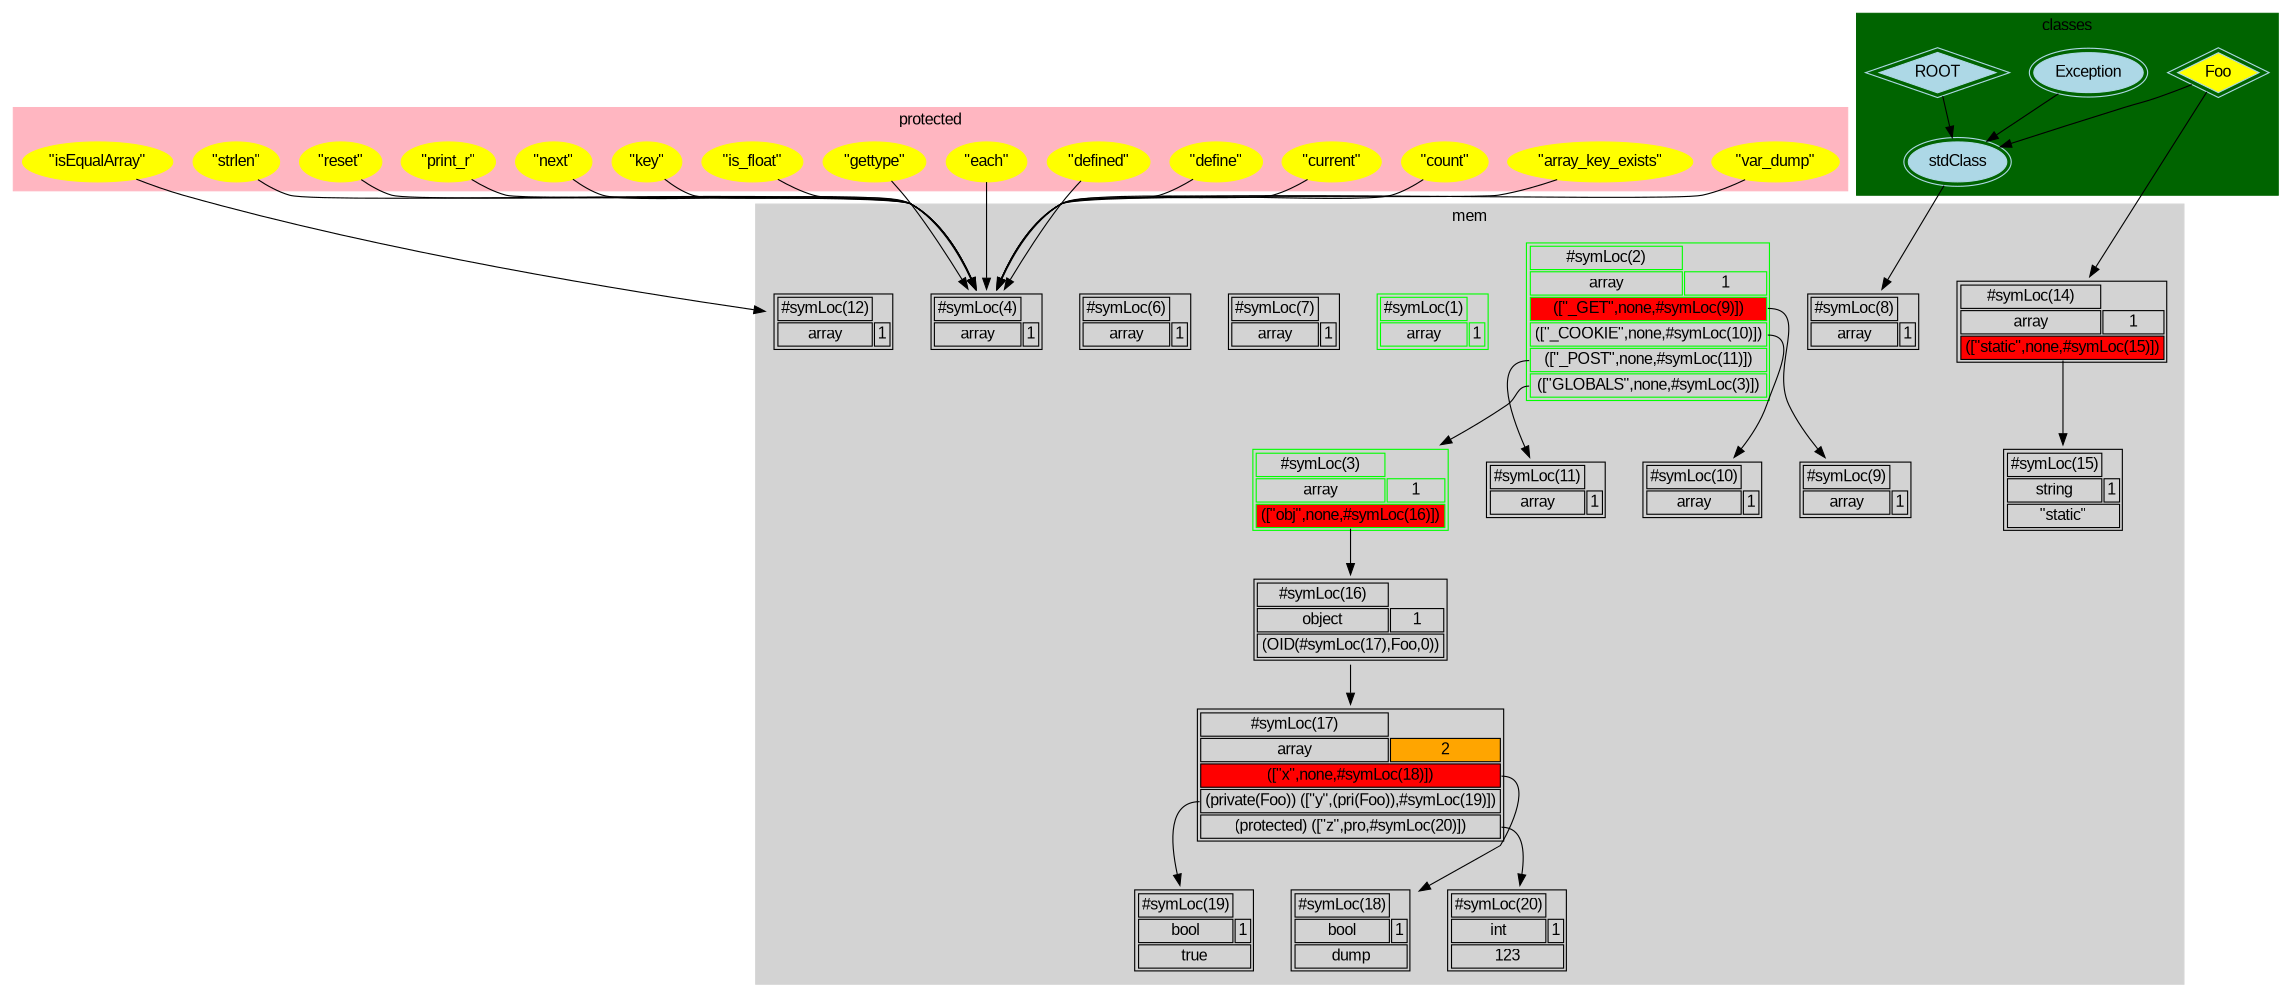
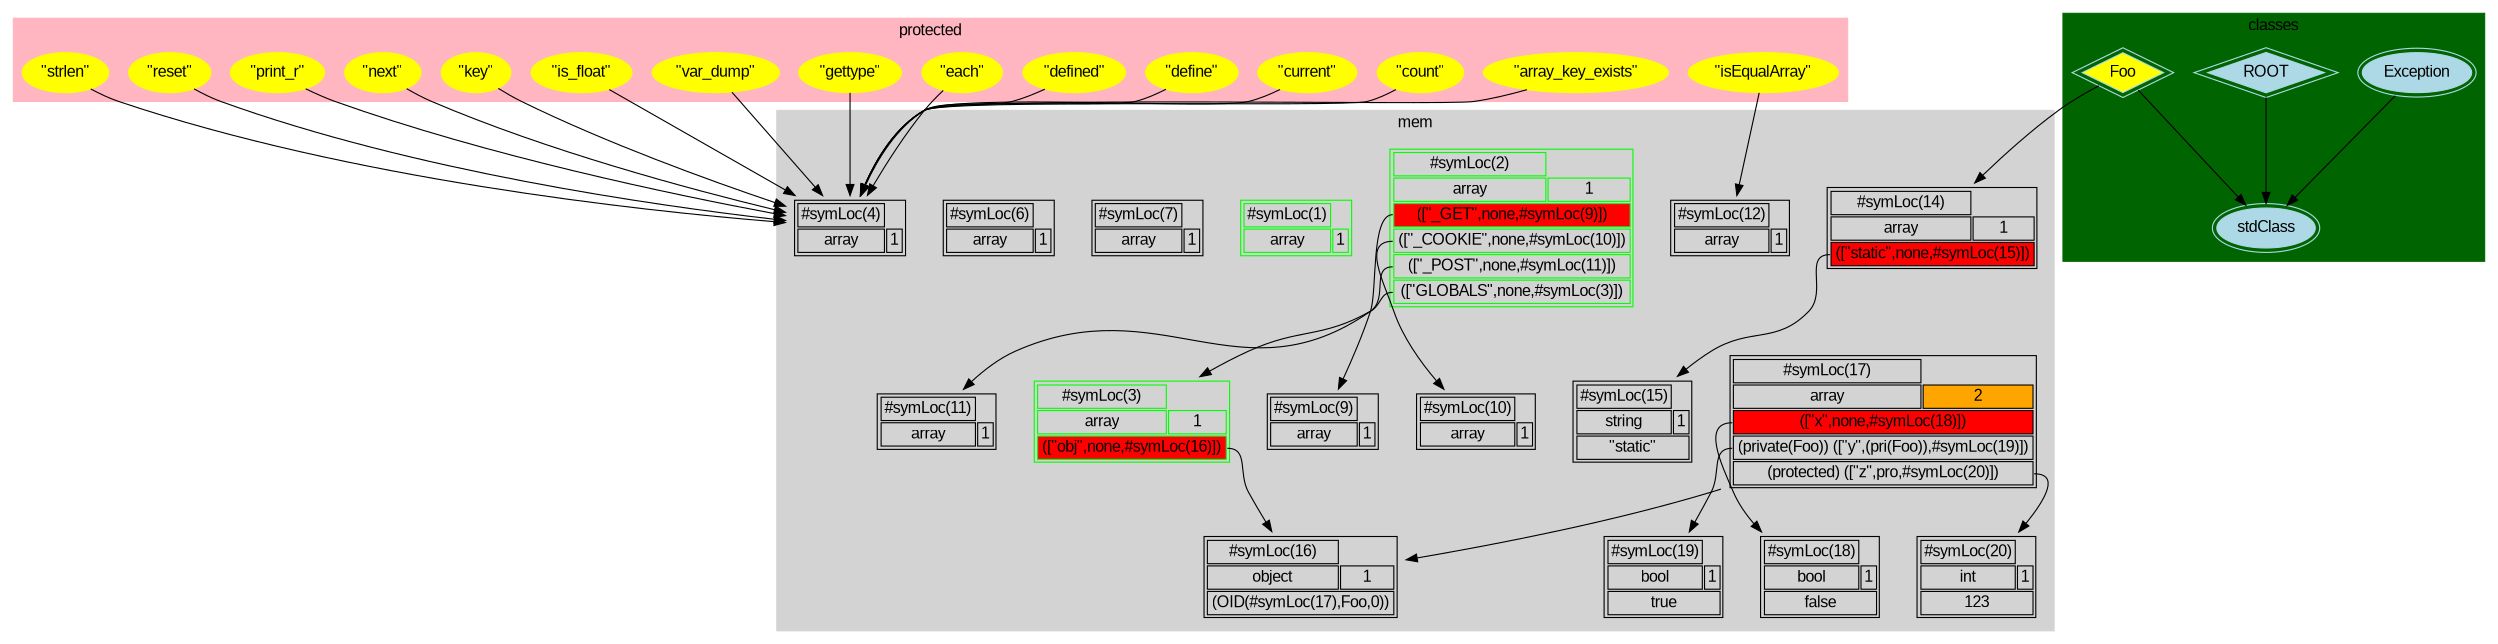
(1863, 322) -> none
(1351, 679) -> (1570, 528)
(1351, 956) -> (1820, 603)
